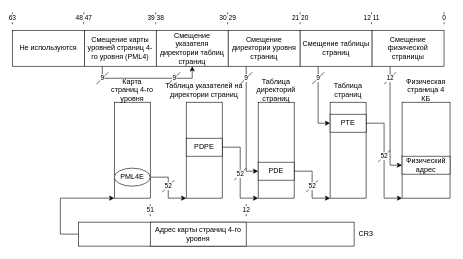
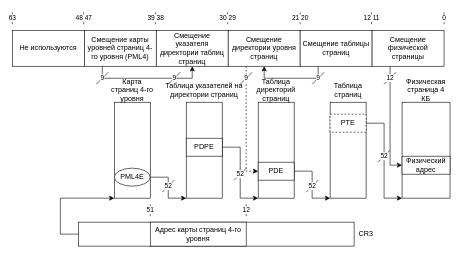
(246, 122) -> (246, 122)
(324, 123) -> (264, 71)
(348, 123) -> (348, 123)
